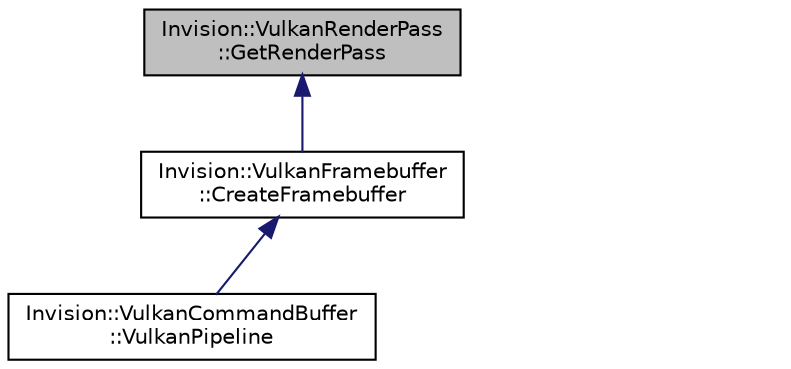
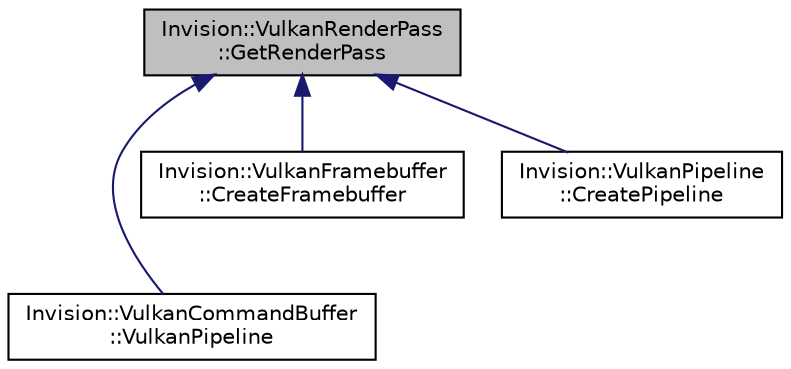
none -> (642, 185)
(240, 264) -> (114, 179)
